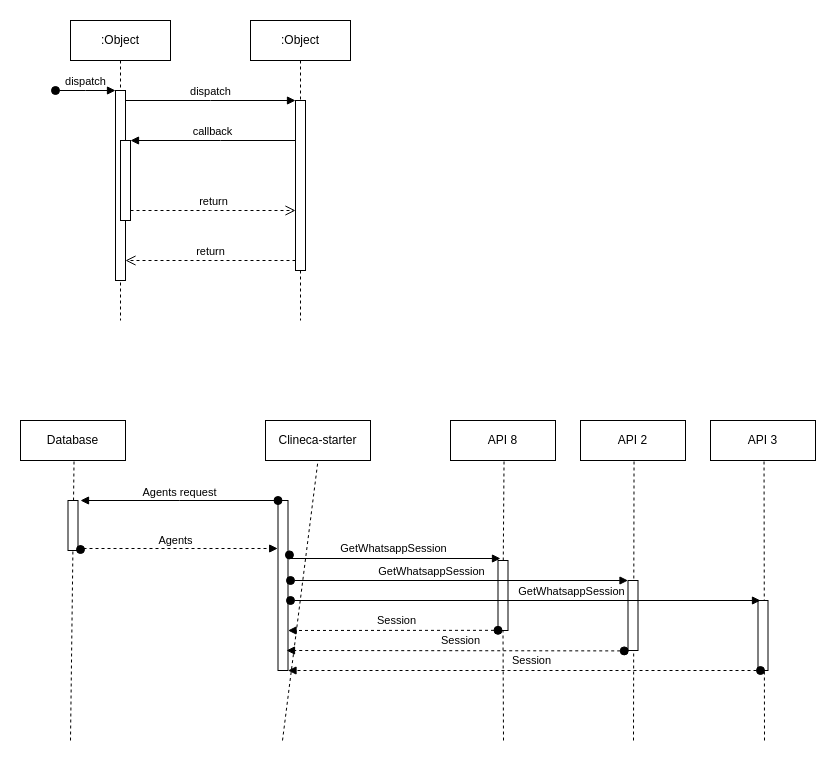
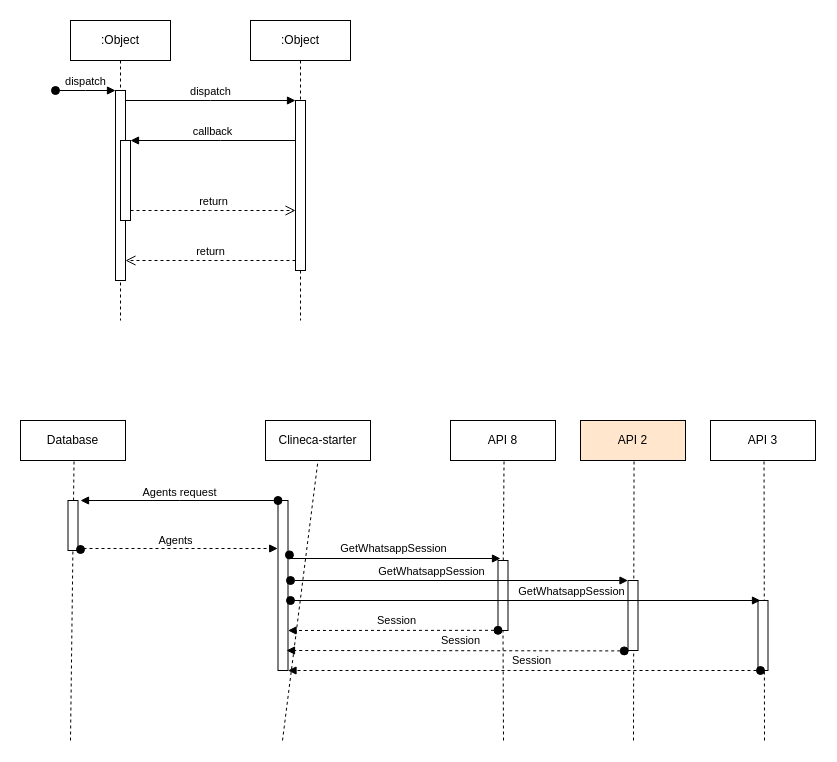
(633, 441) -> (633, 441)
